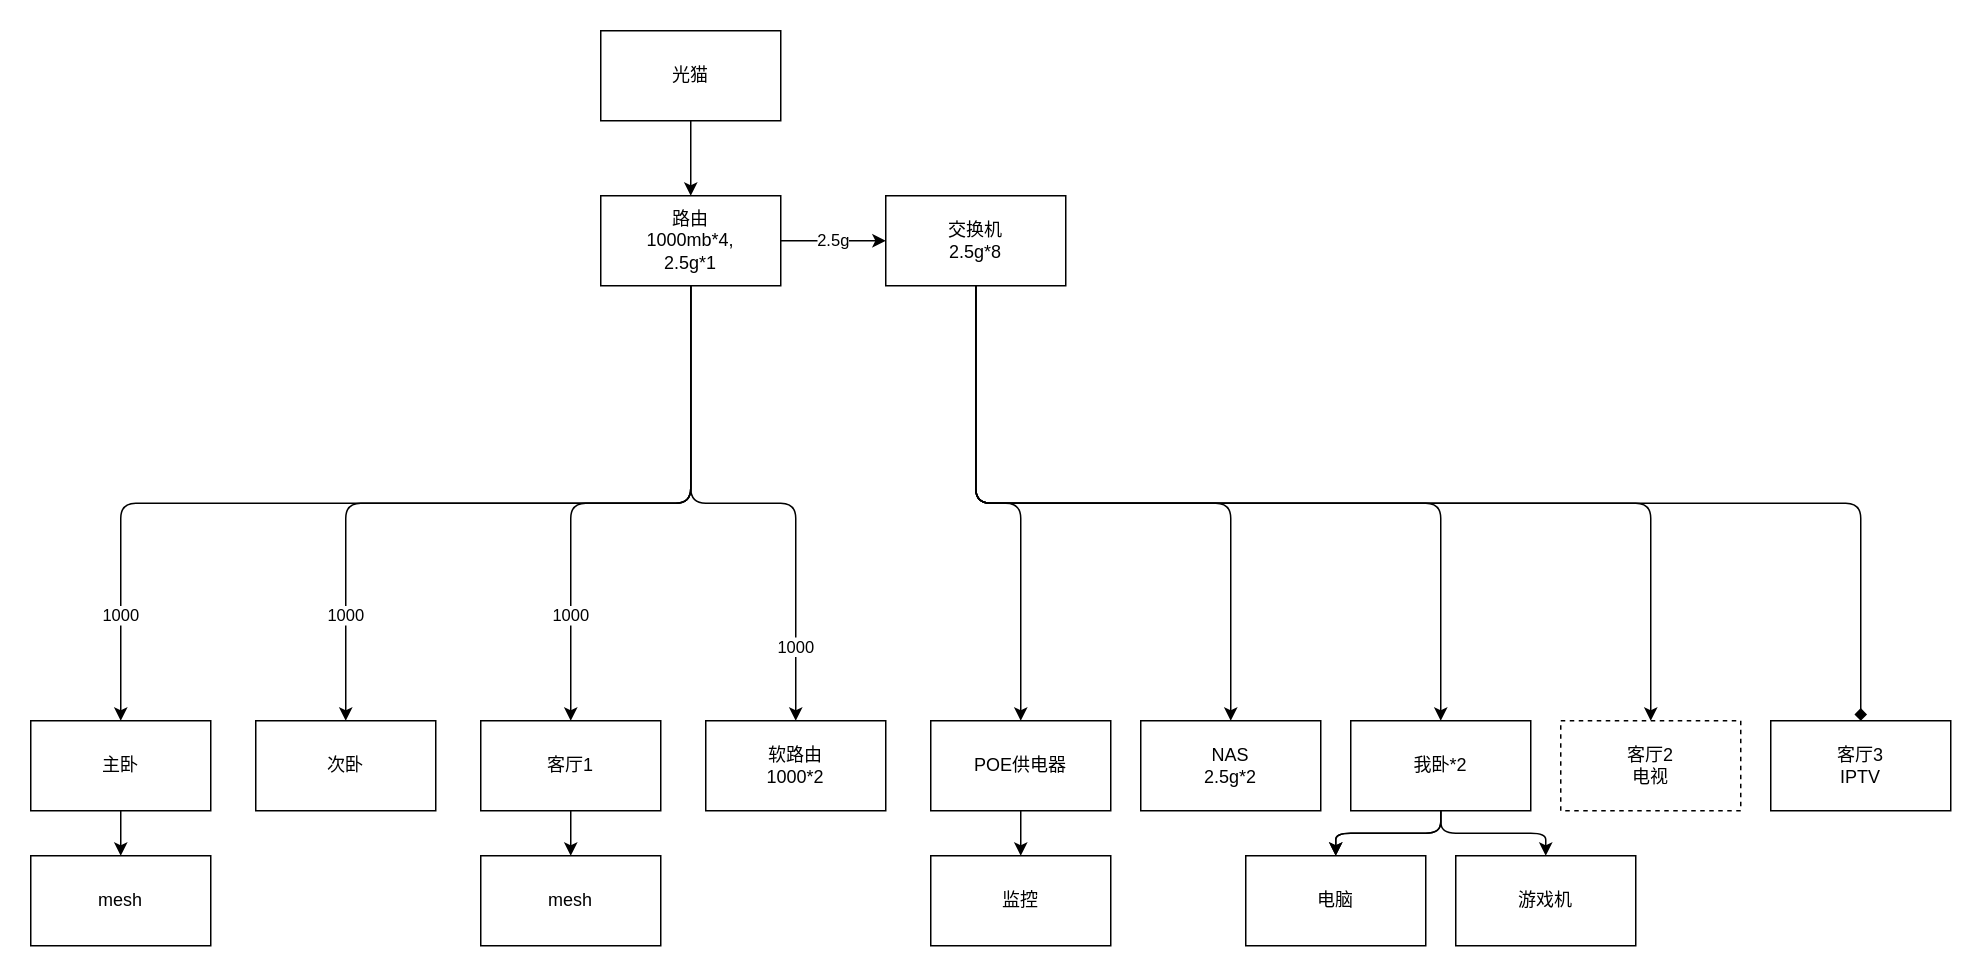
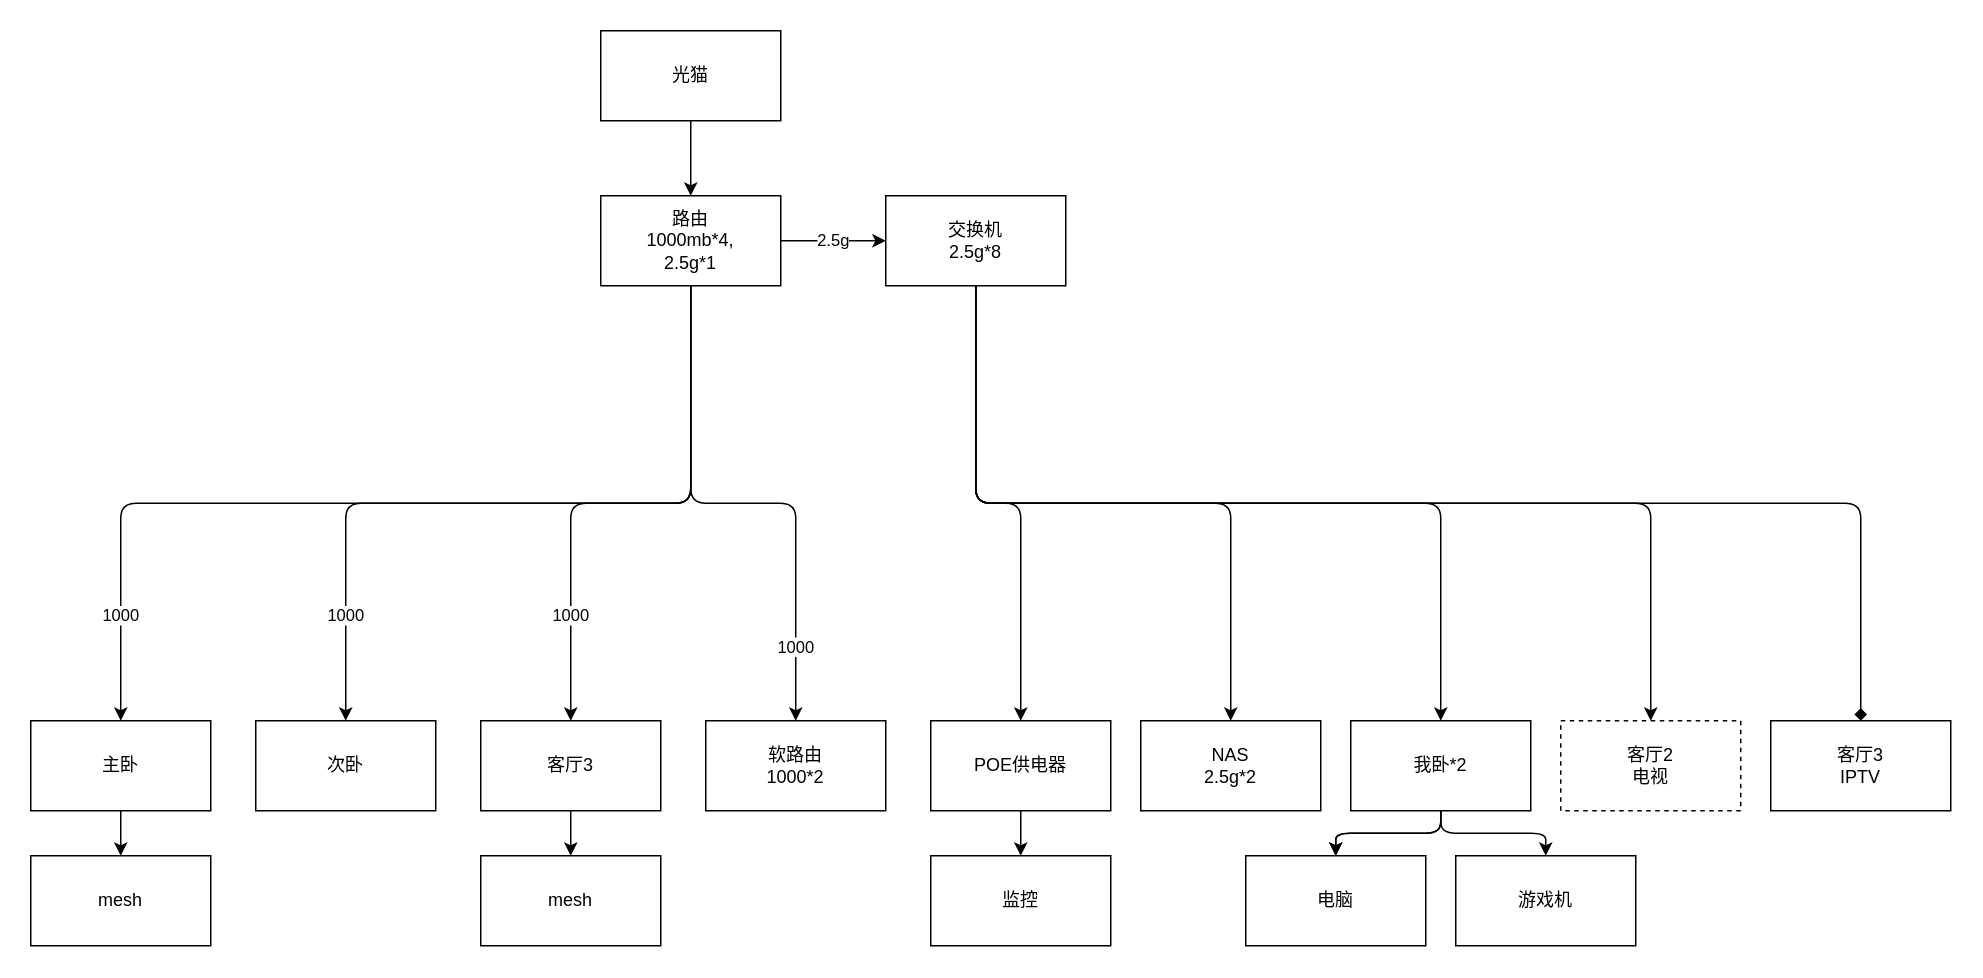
(571, 766) -> (571, 766)
